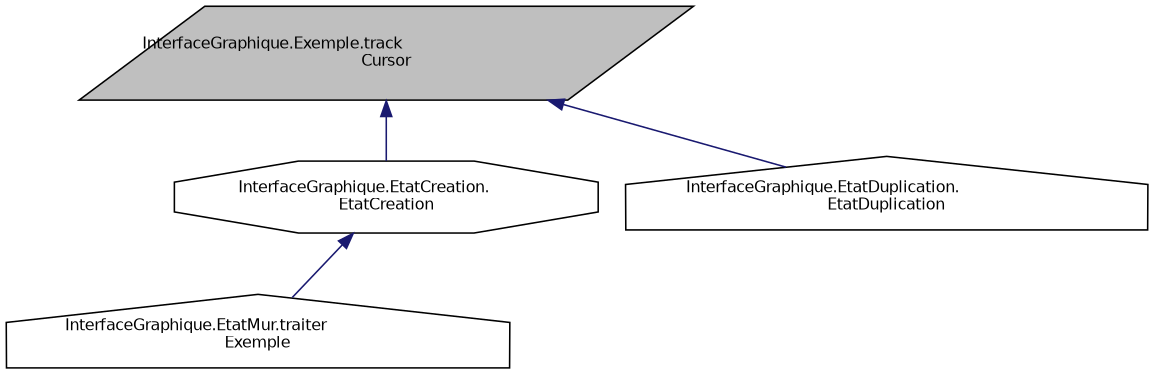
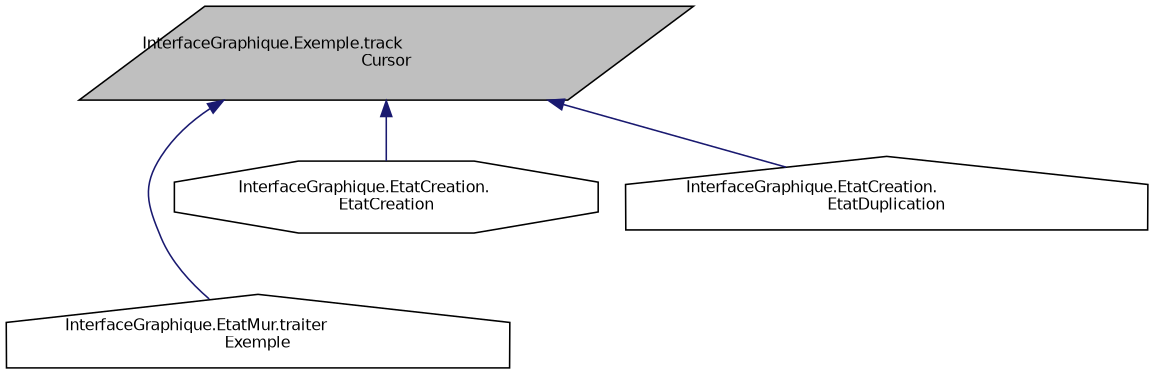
(887, 197) -> (887, 197)
(317, 271) -> (149, 202)
